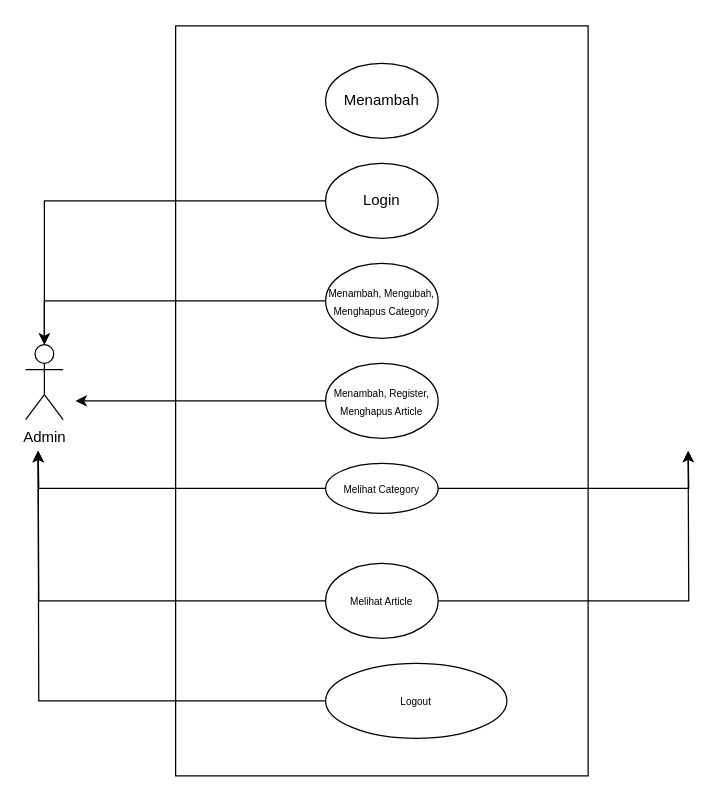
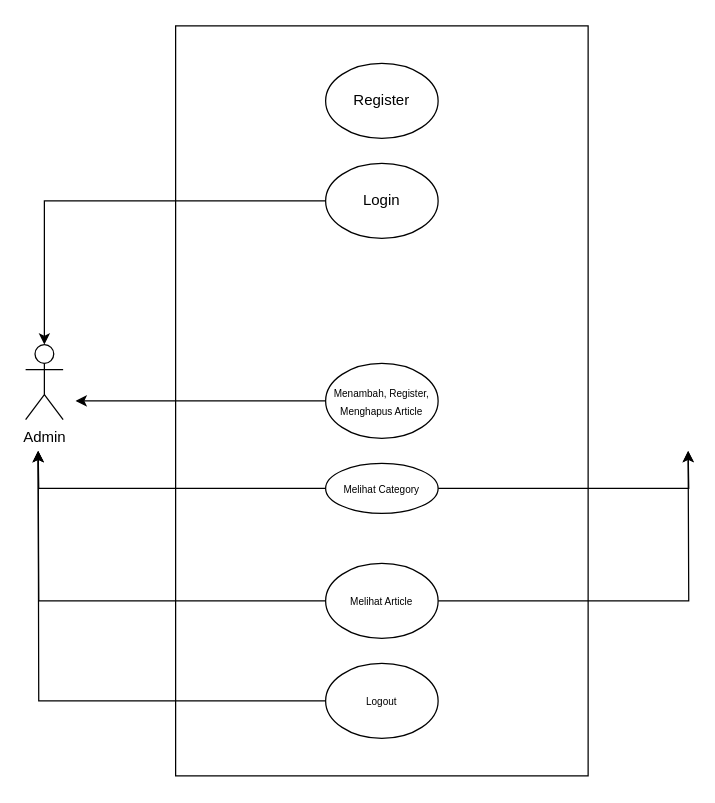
(382, 101) -> (382, 101)
(187, 301) -> none
(382, 301) -> none
(416, 701) -> (382, 701)
